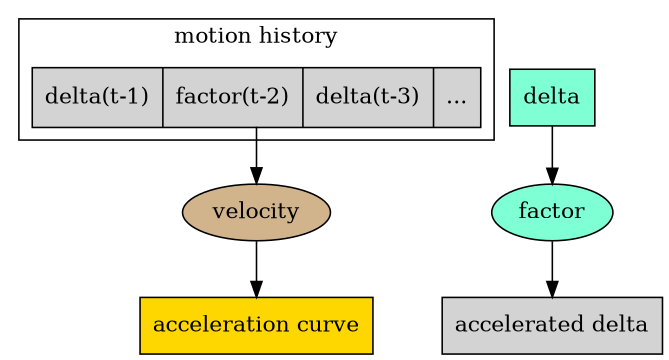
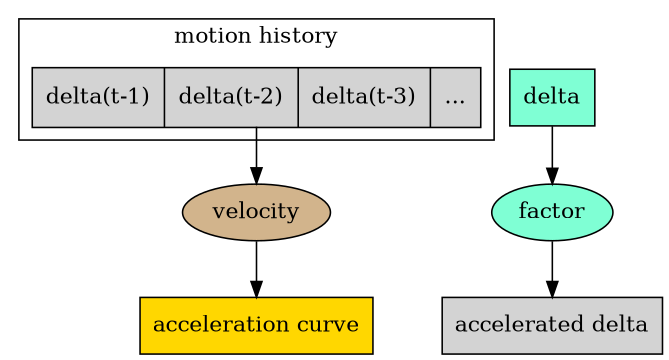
(233, 97) -> (231, 97)
